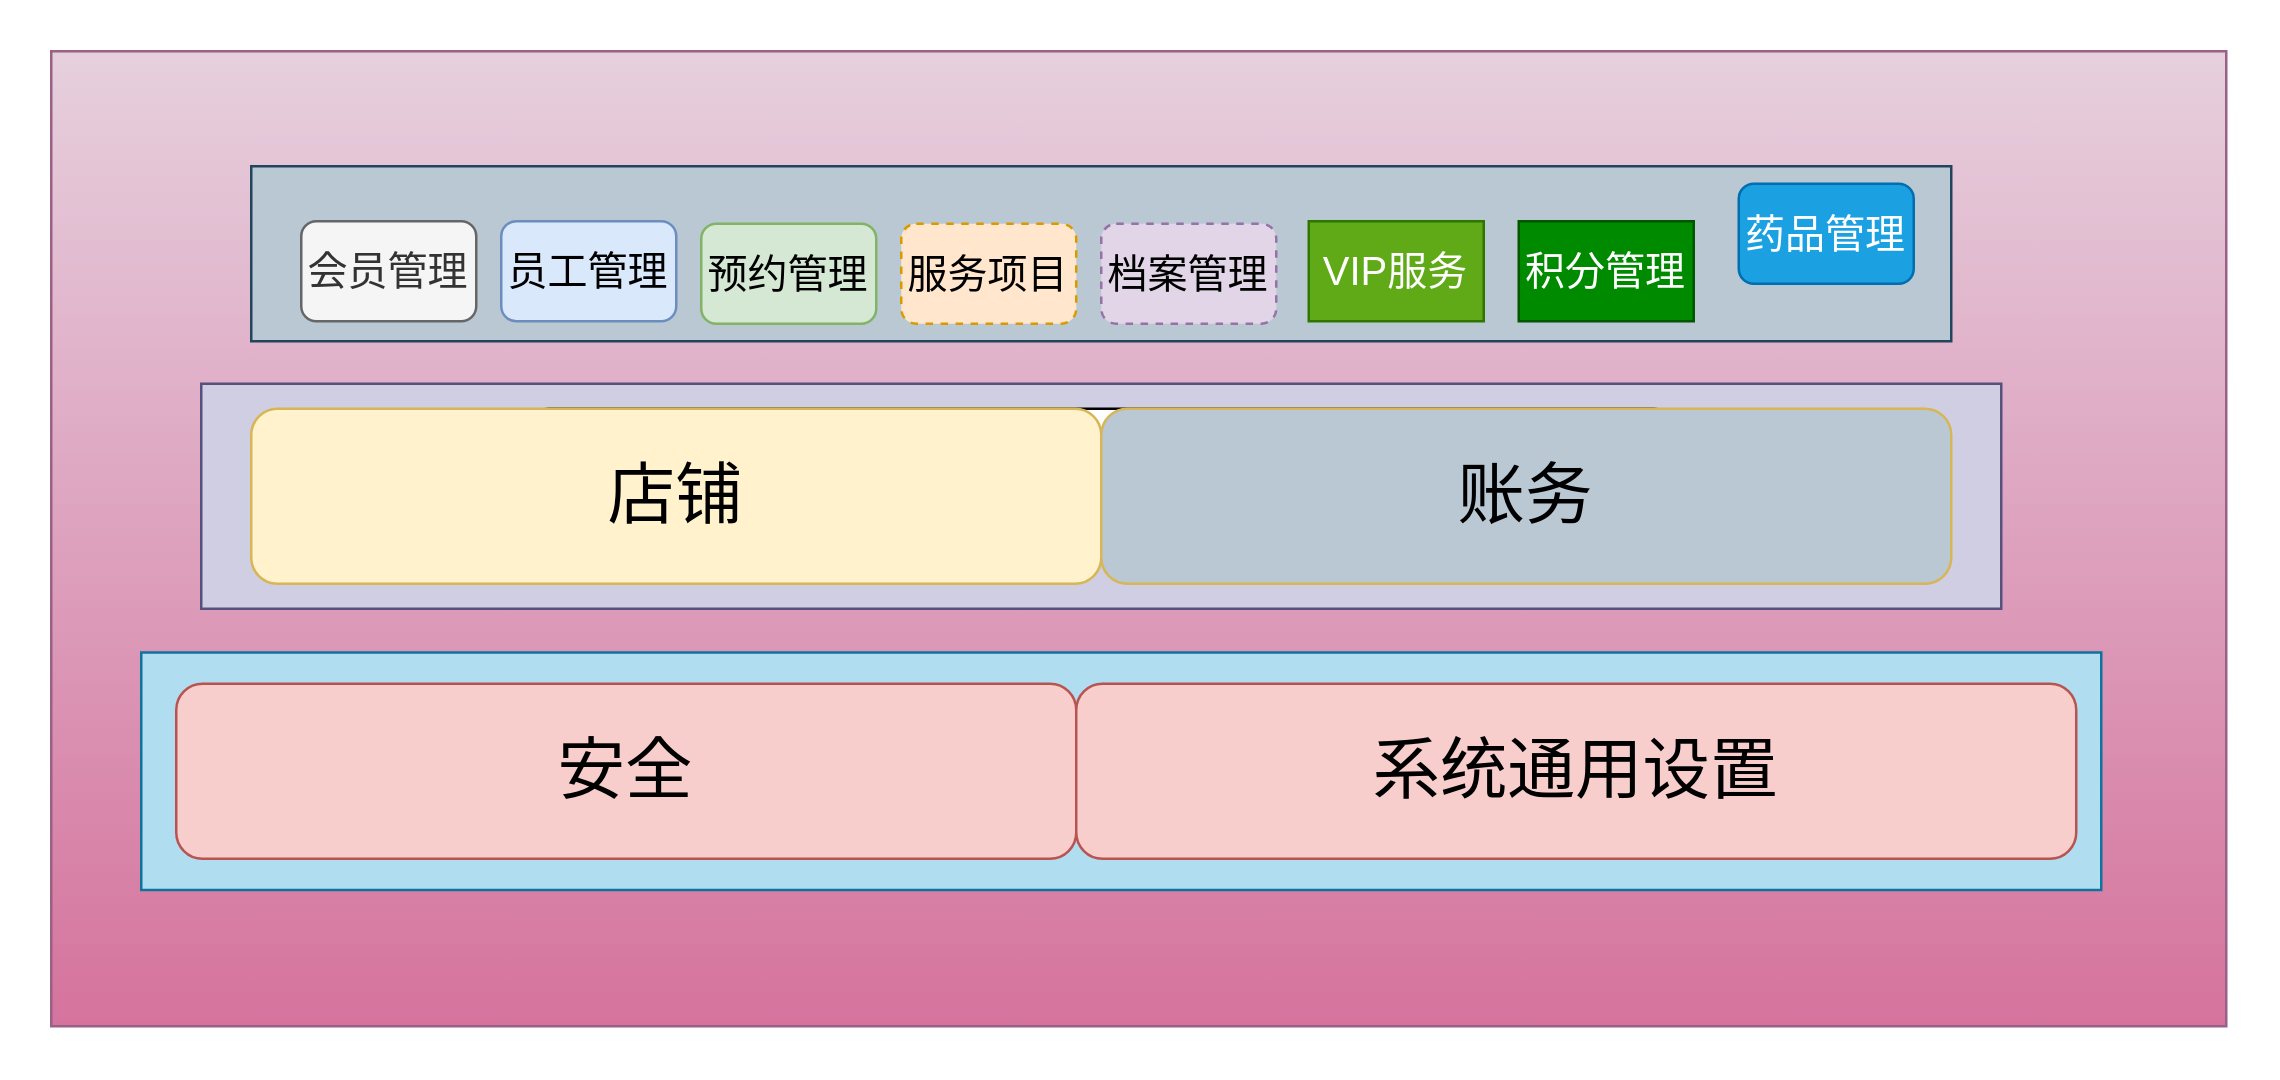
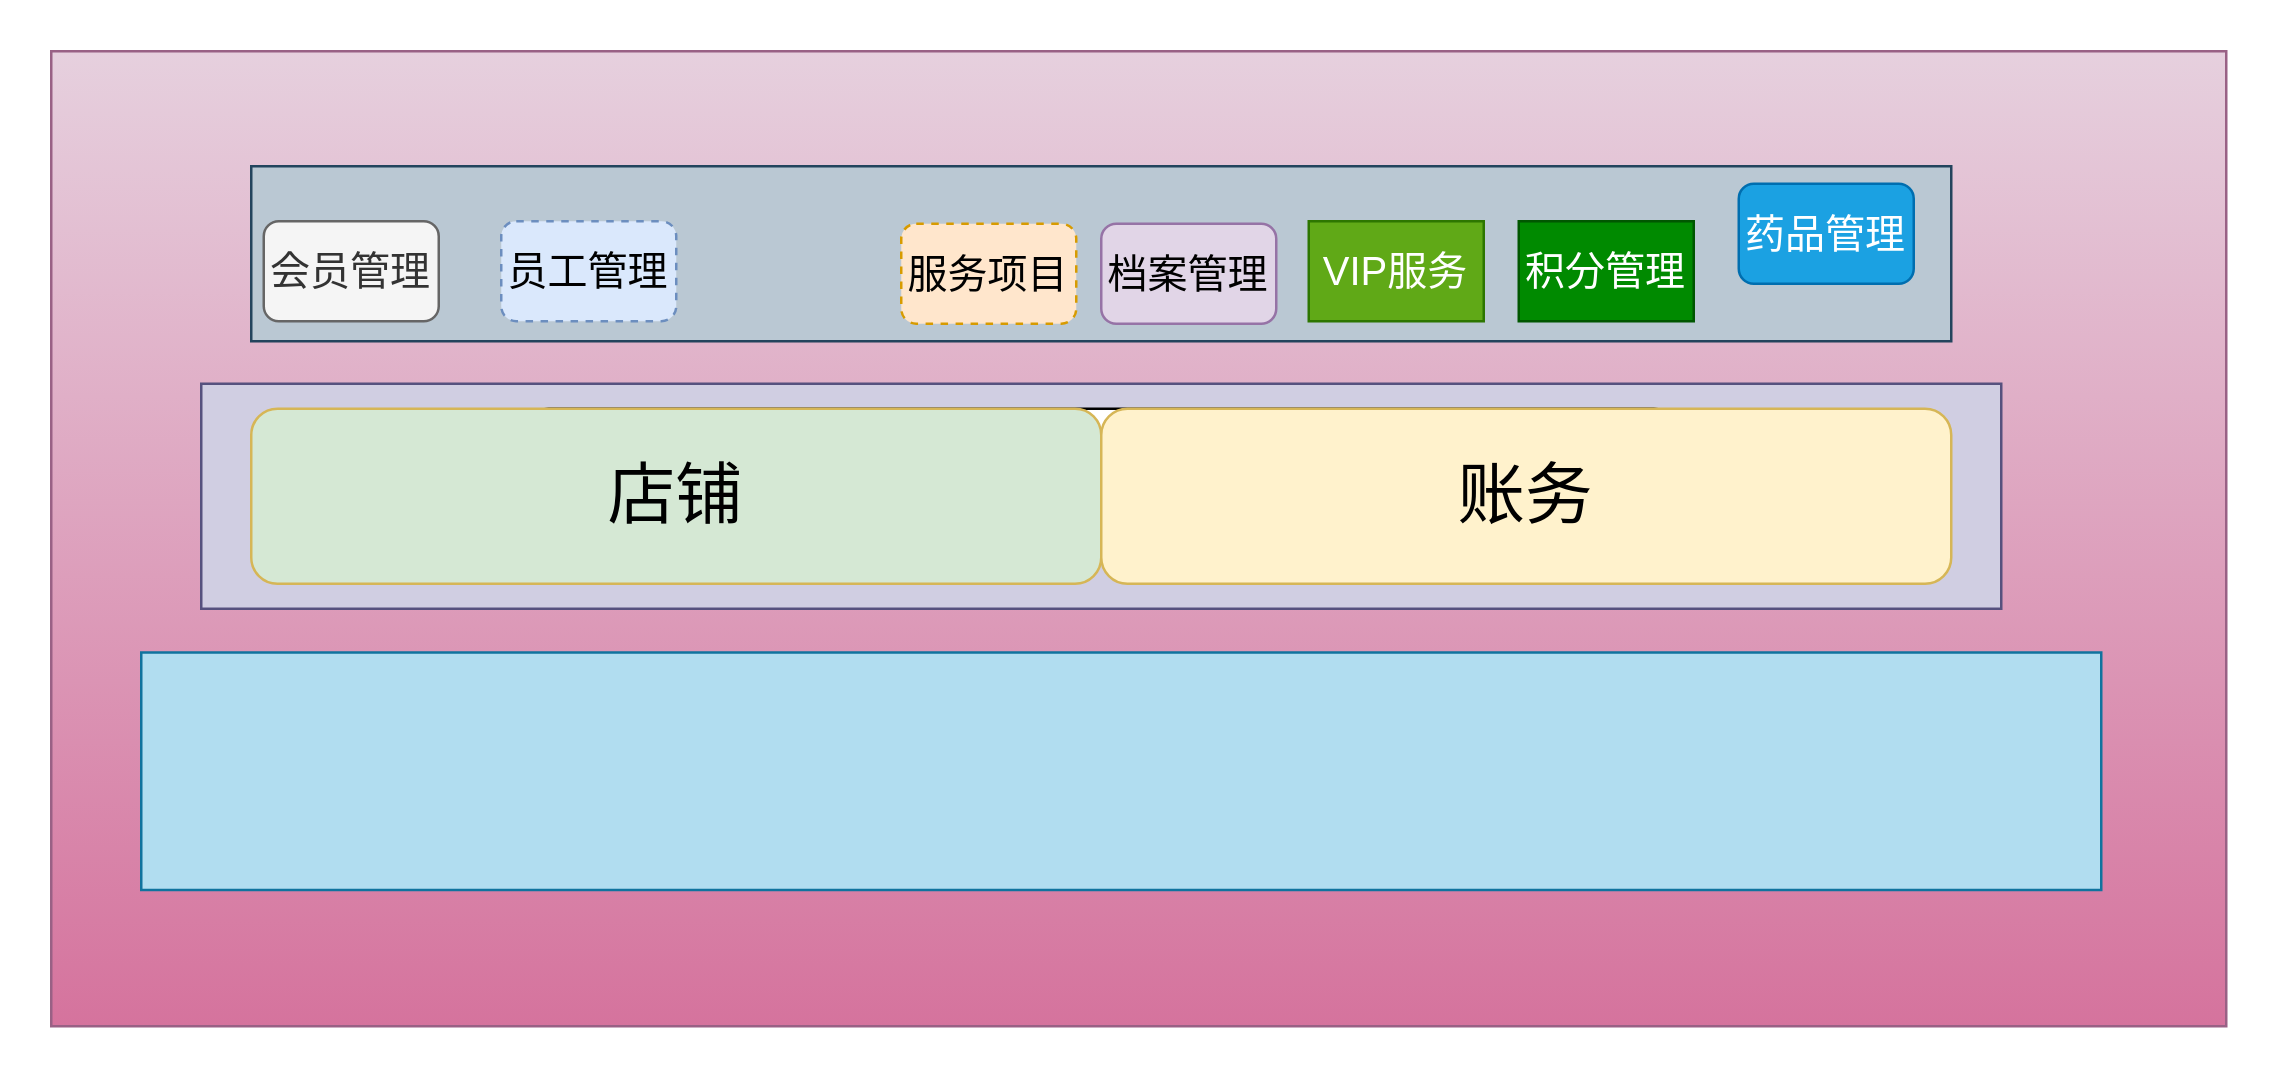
(389, 271) -> (351, 271)
(589, 271) -> (589, 271)
(789, 274) -> none
(1189, 274) -> (1189, 274)
(676, 496) -> (676, 496)
(1526, 496) -> (1526, 496)
(626, 771) -> none
(1576, 771) -> none
